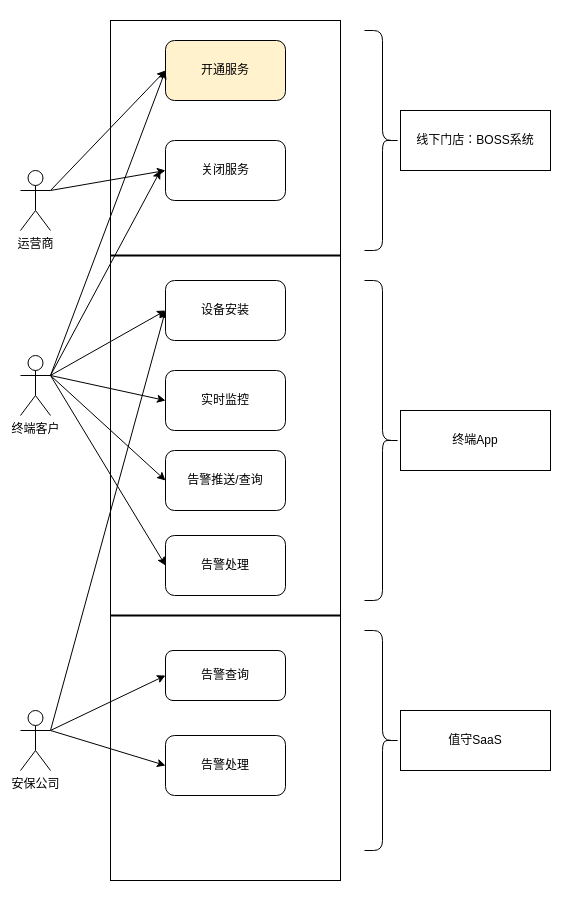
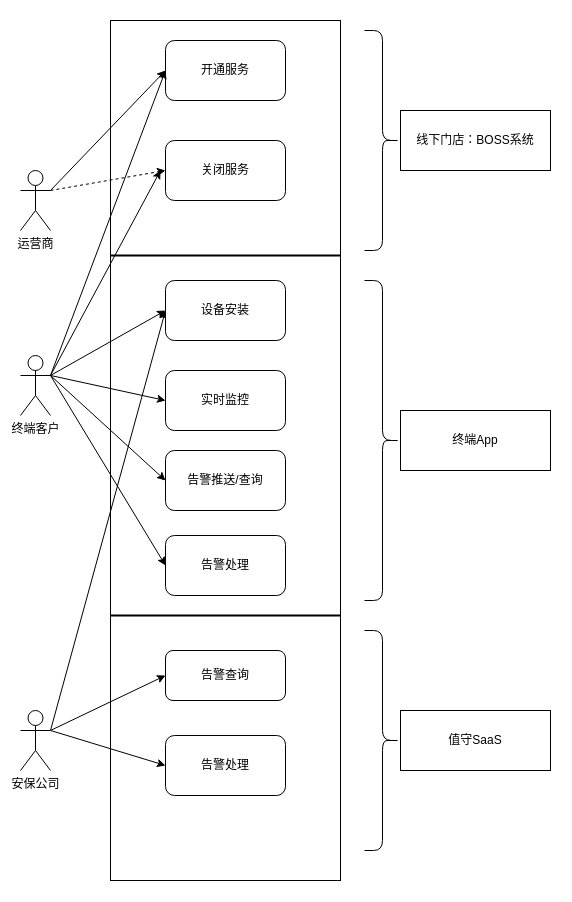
(226, 71) -> (226, 71)
(105, 181) -> (105, 181)
